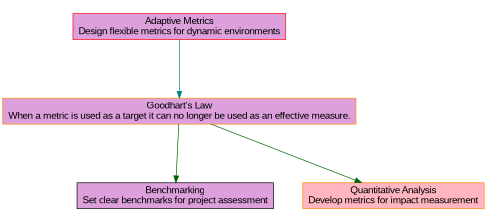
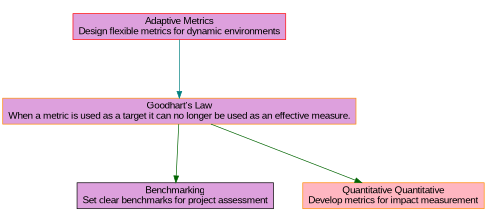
(393, 196) -> (393, 196)
